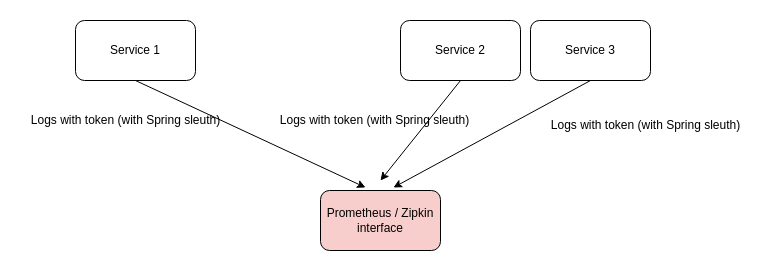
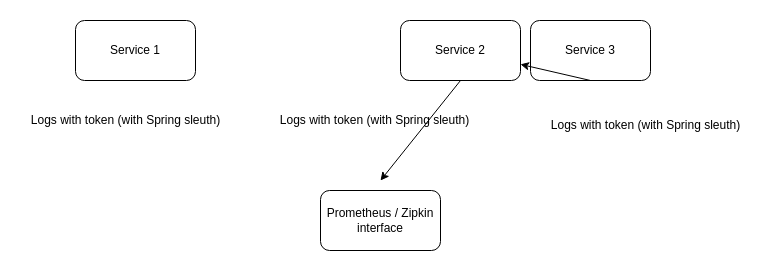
(247, 132) -> none
(495, 132) -> (559, 73)
(381, 221) -> (381, 221)
